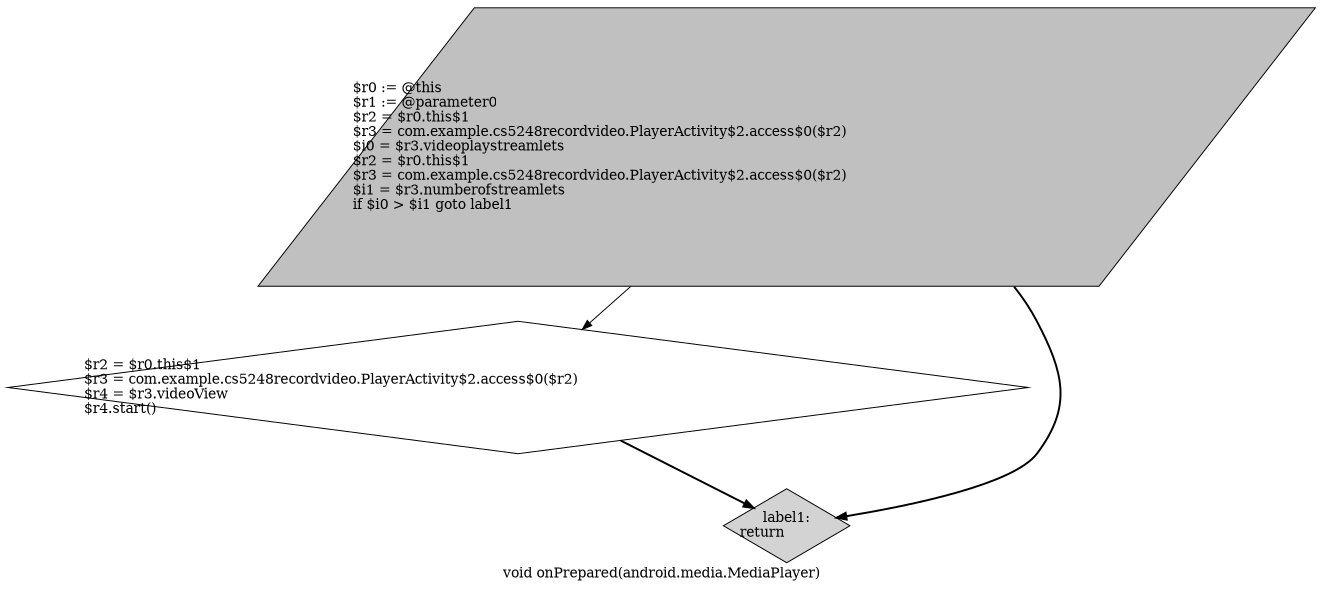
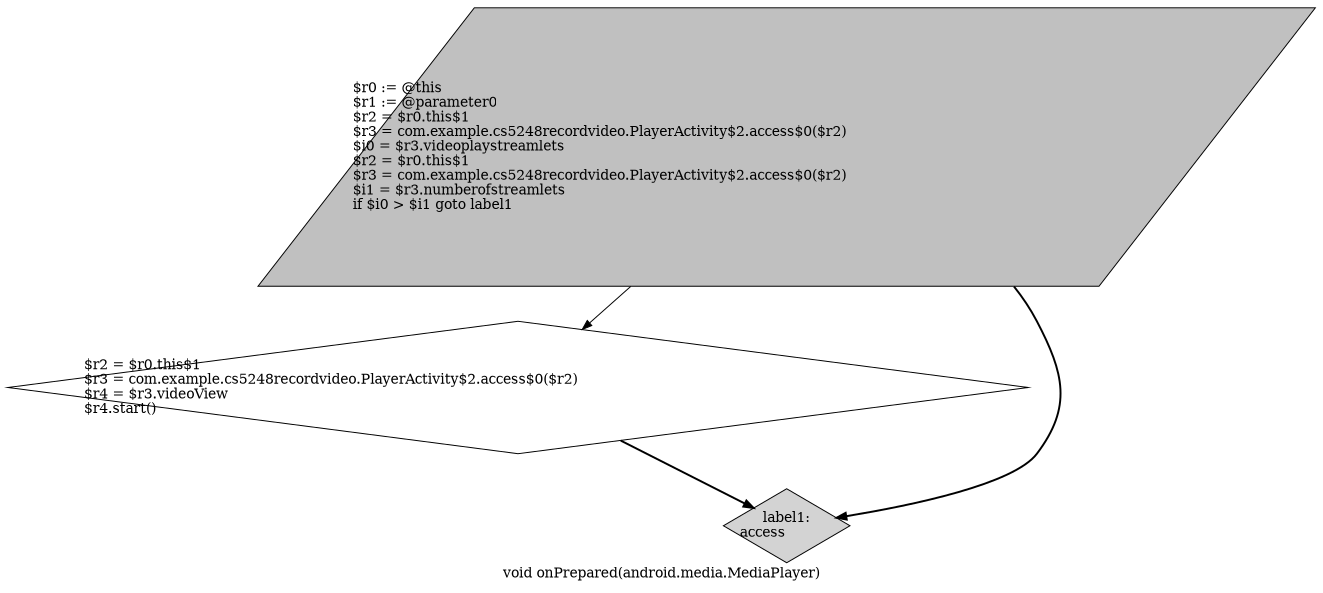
(787, 526) -> (787, 526)
